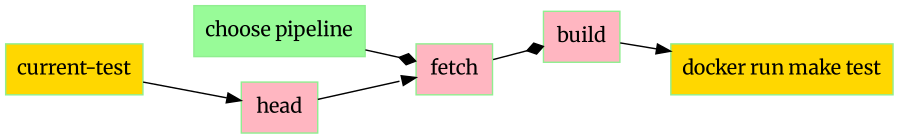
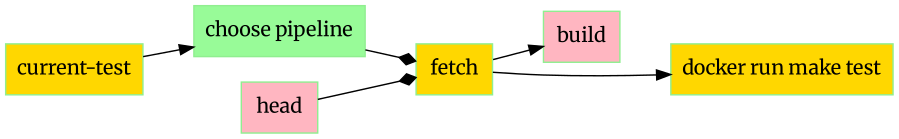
(638, 46) -> (575, 76)
(511, 55) -> (511, 55)
(454, 69) -> (454, 69)
(185, 90) -> (161, 53)
(359, 90) -> (359, 90)
